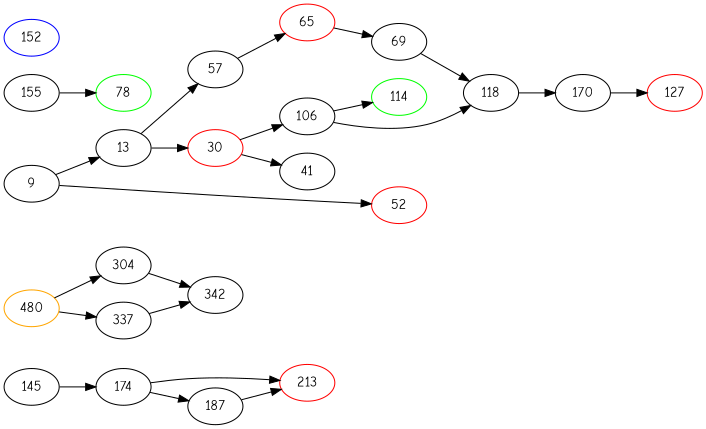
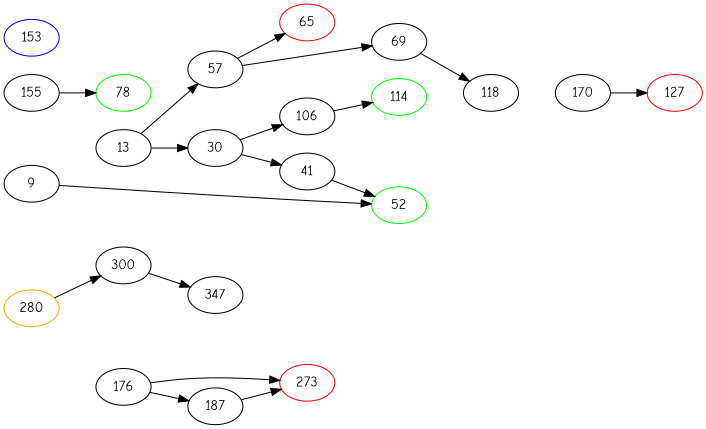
(348, 31) -> (302, 56)
(32, 38) -> (32, 38)
(532, 93) -> none
(399, 128) -> none
(215, 148) -> (215, 148)
(73, 168) -> none
none -> (348, 187)
(399, 205) -> (399, 205)
(124, 265) -> (124, 265)
(215, 295) -> (215, 295)
(32, 308) -> (32, 308)
(124, 321) -> none
(307, 383) -> (307, 383)
(32, 387) -> none
(124, 387) -> (124, 387)
